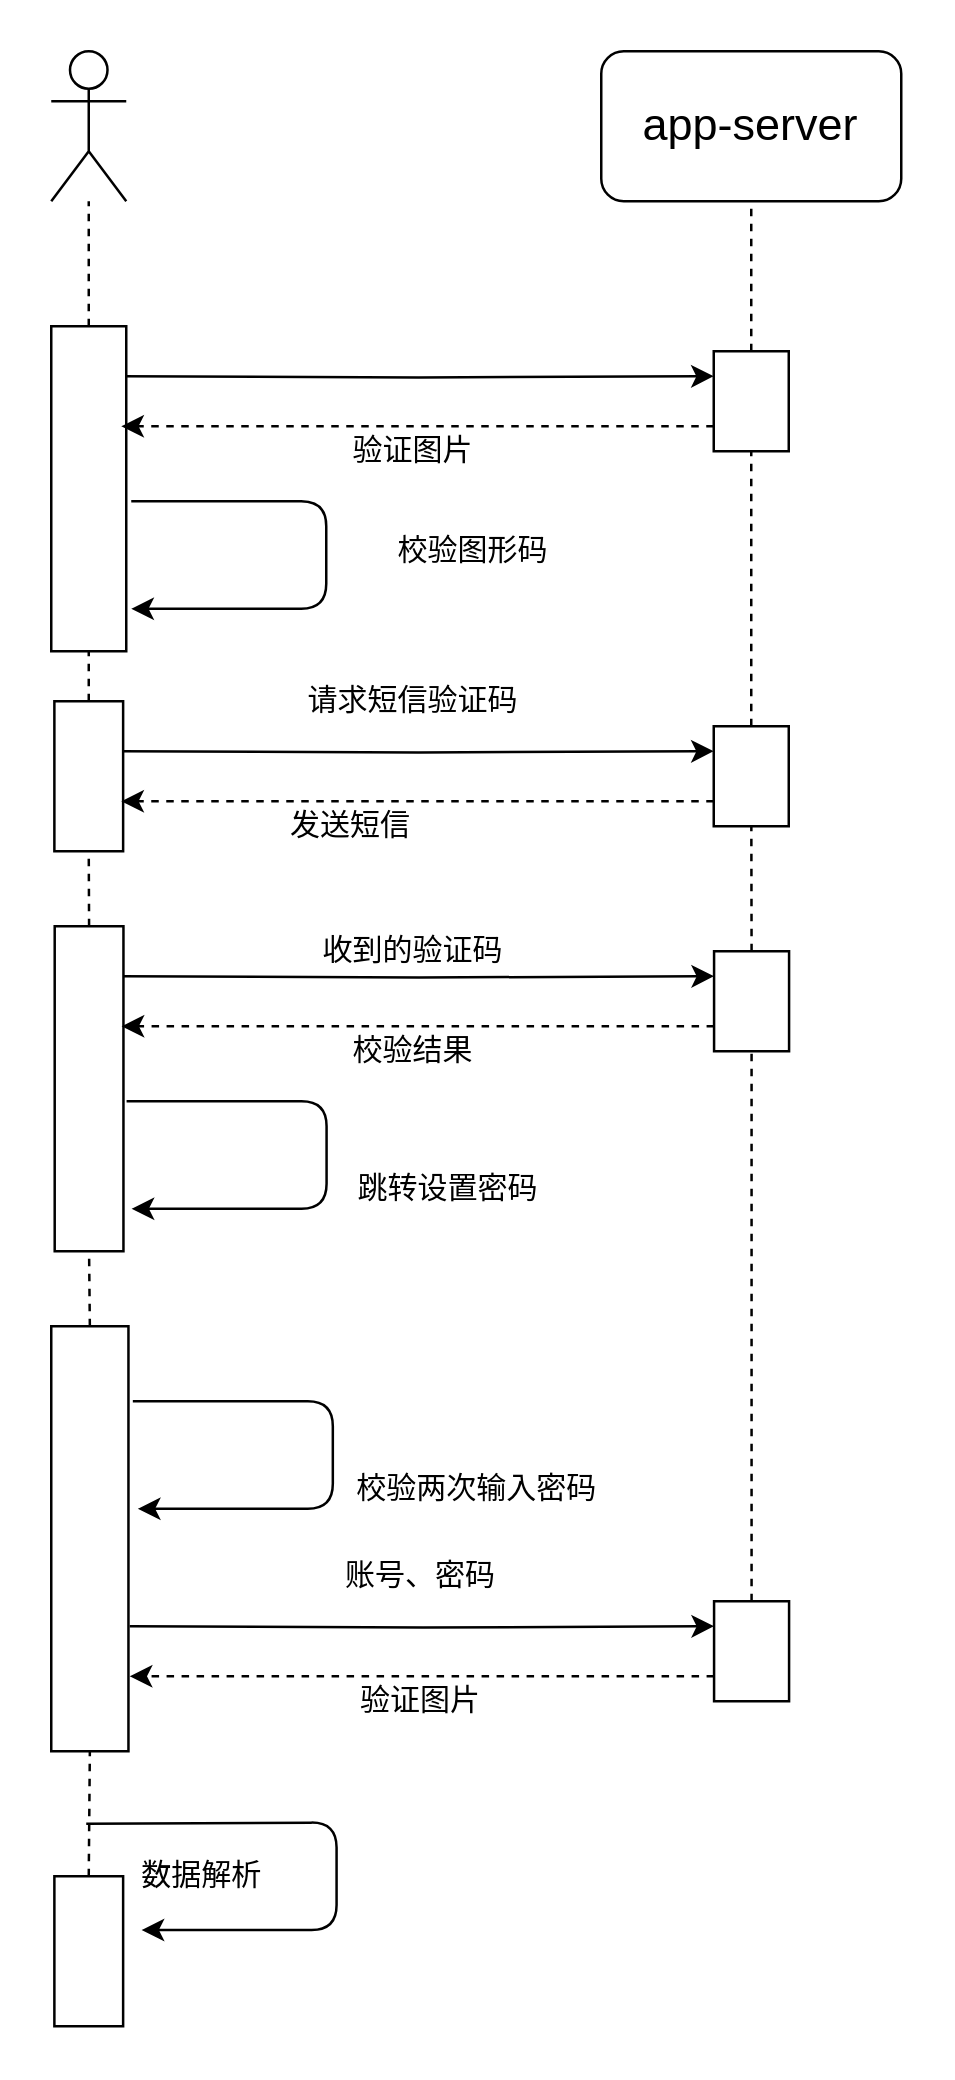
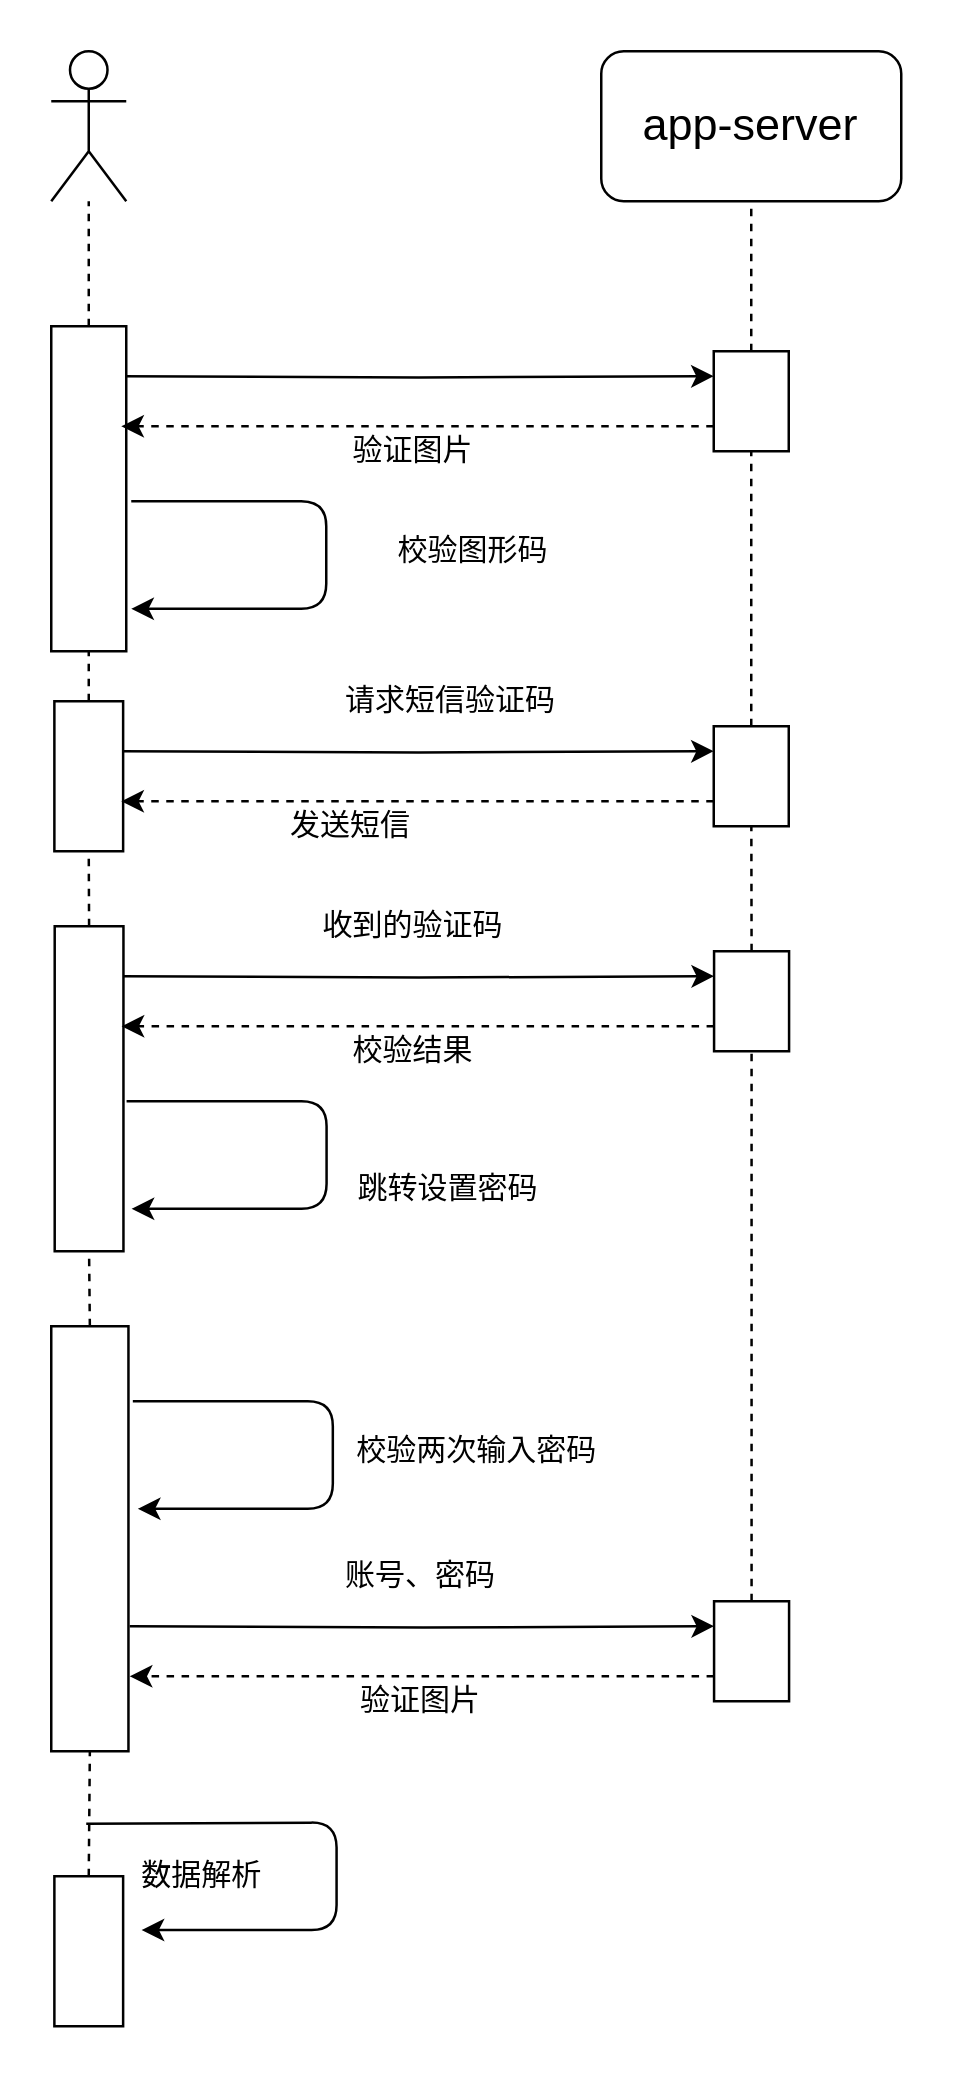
(414, 701) -> (451, 701)
(414, 951) -> (414, 926)
(478, 1489) -> (478, 1451)
